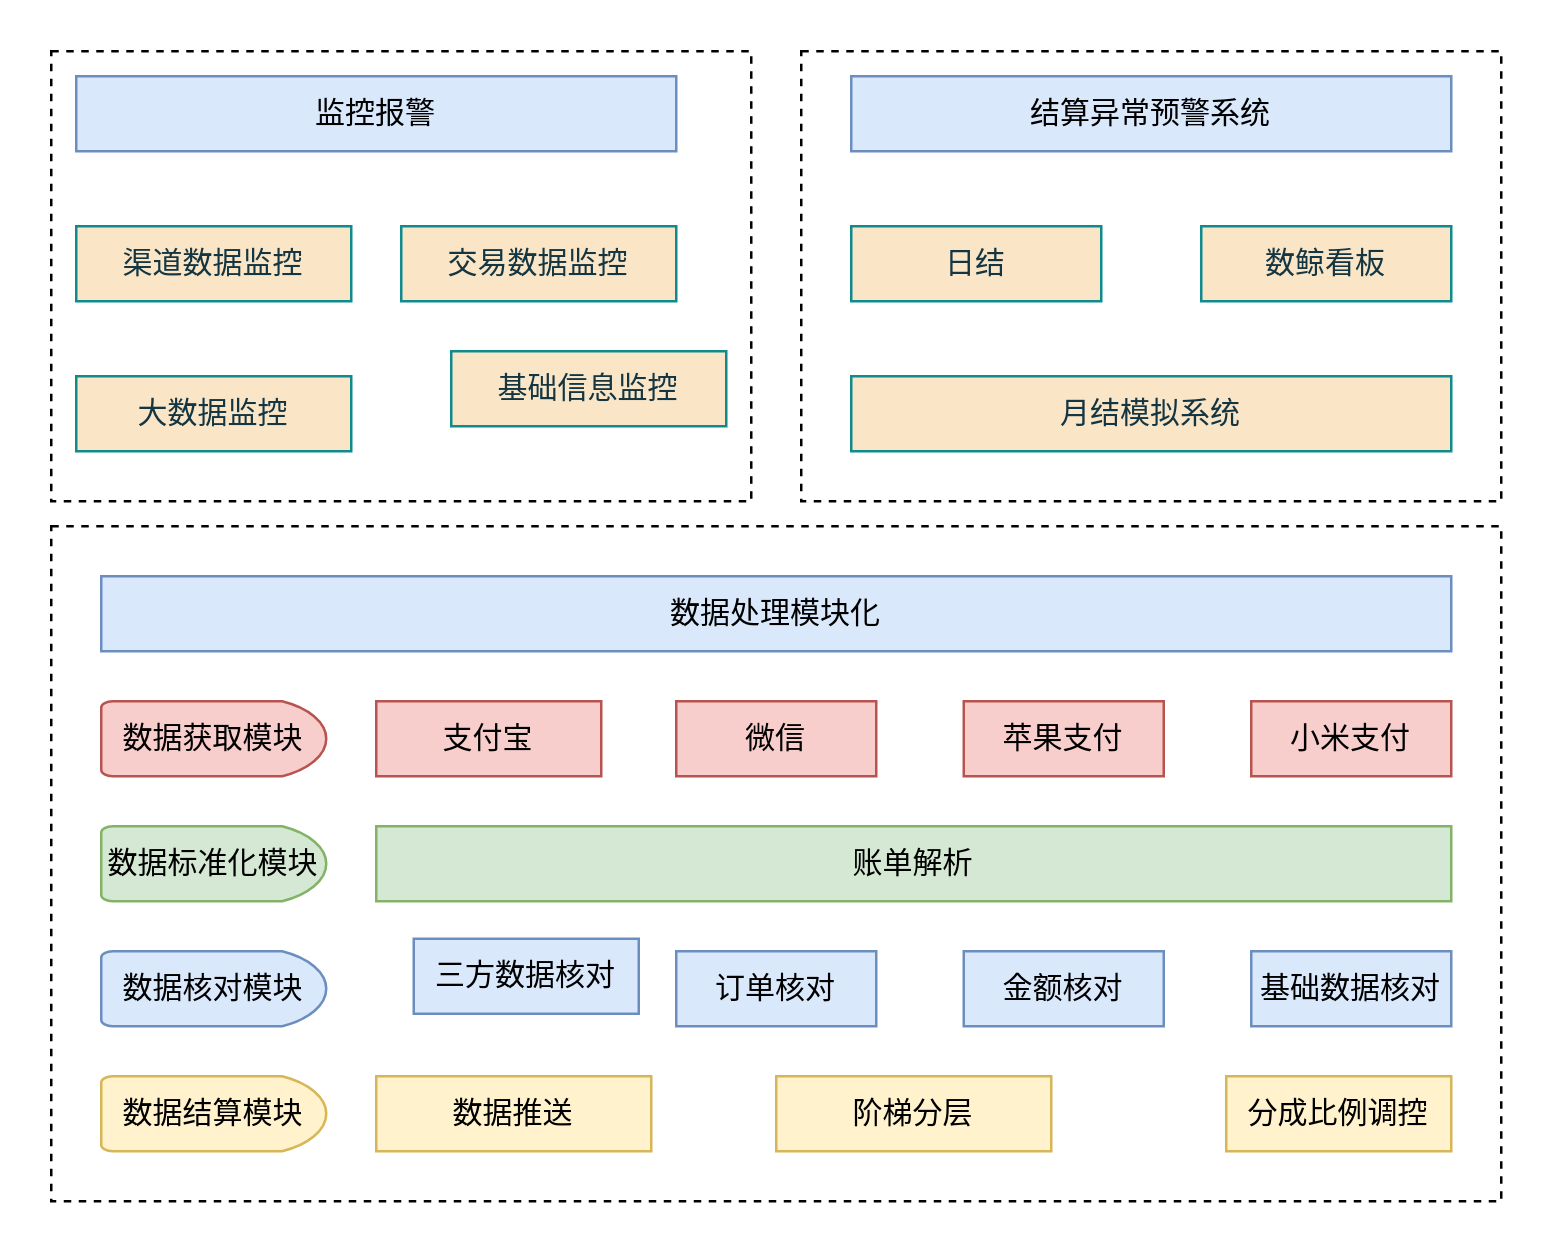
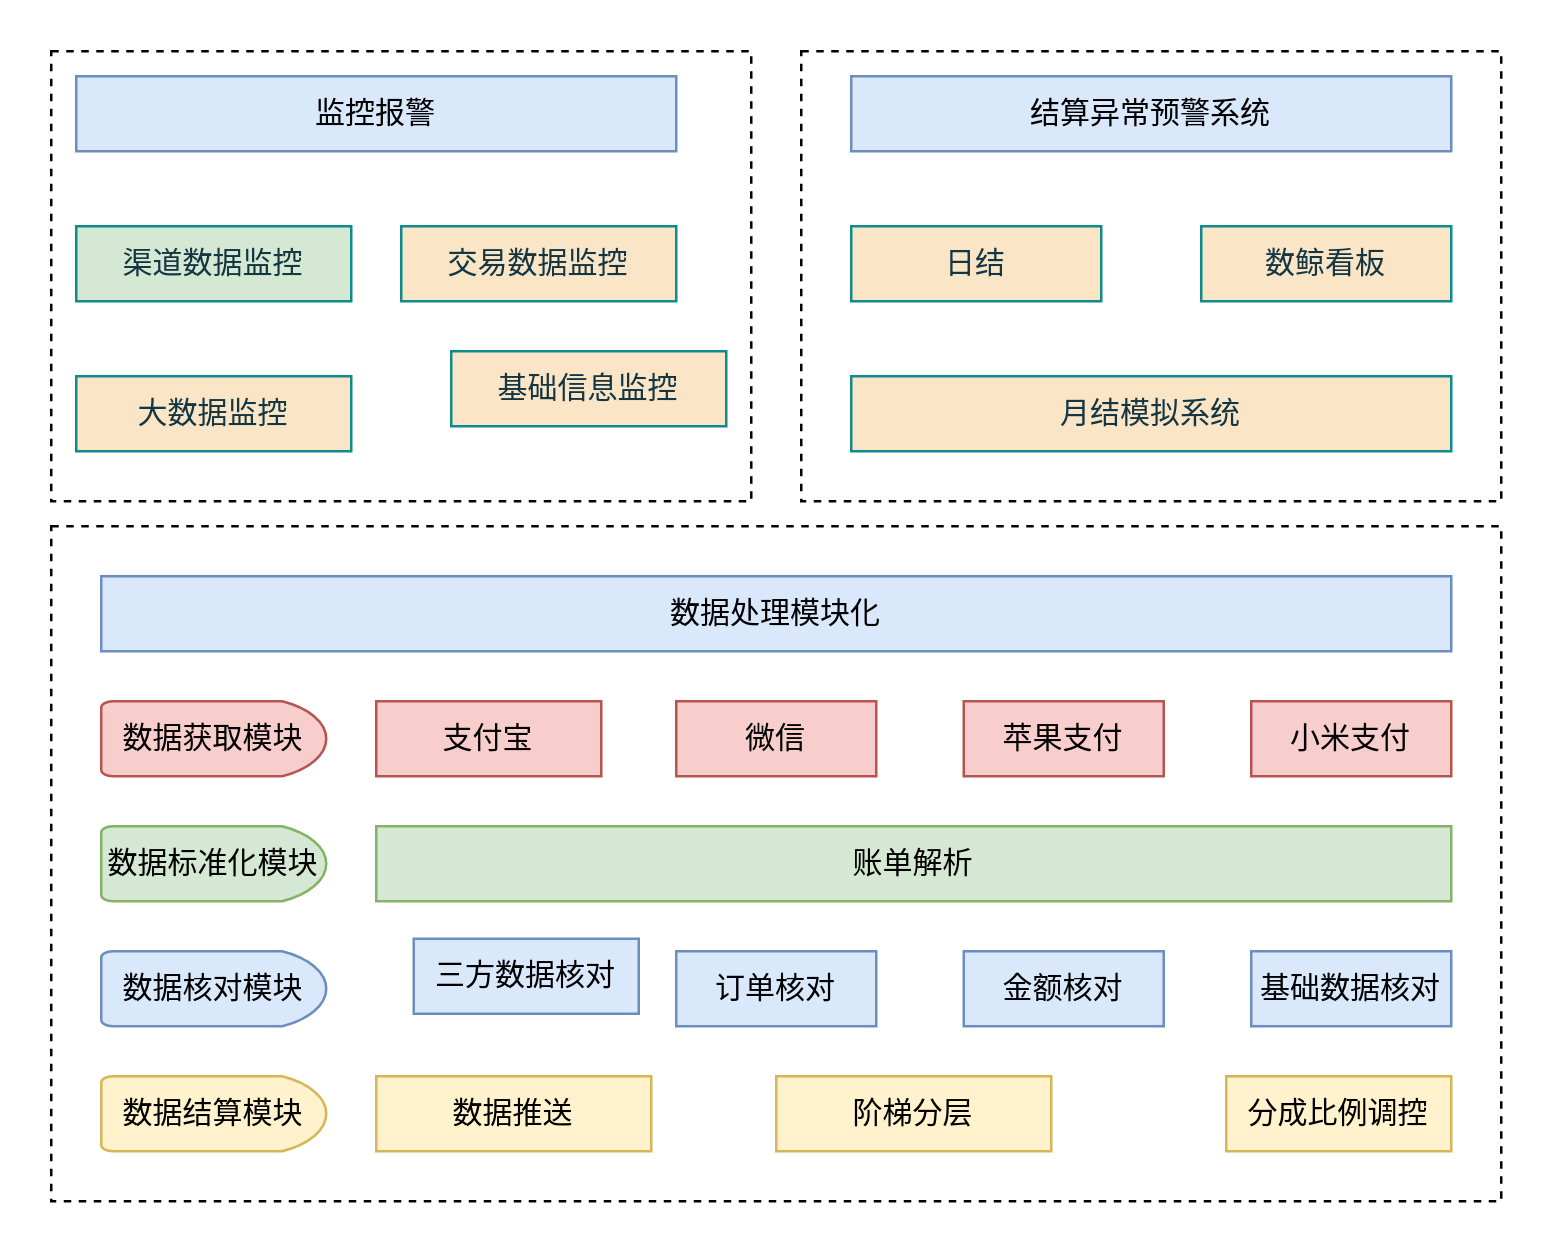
(214, 264) -> (214, 264)
